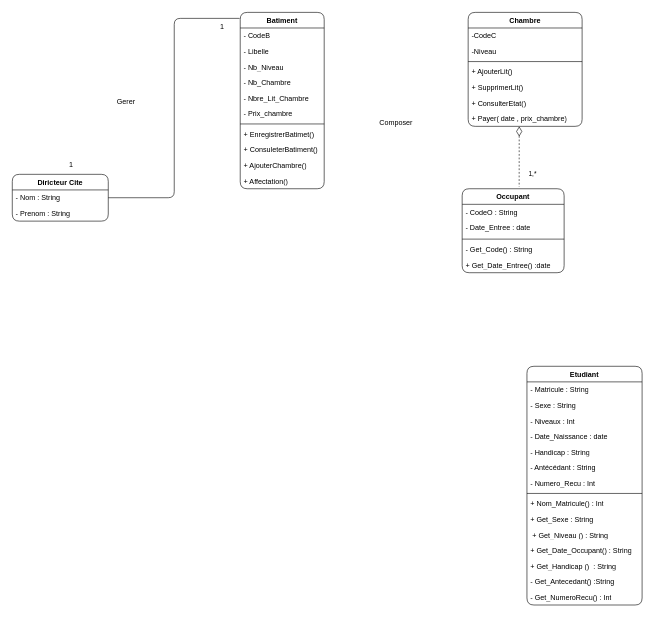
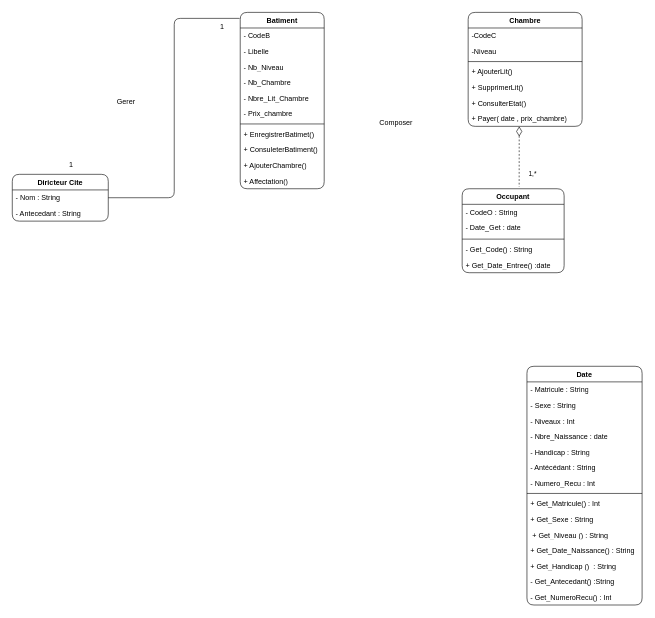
(45, 214) -> (54, 214)
(502, 228) -> (496, 228)
(585, 375) -> (585, 375)
(572, 437) -> (572, 437)
(571, 504) -> (571, 504)
(585, 556) -> (585, 556)
